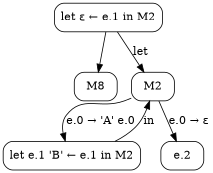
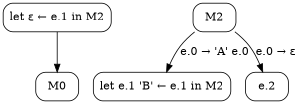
(128, 49) -> none
(96, 87) -> (57, 87)
(134, 128) -> none
